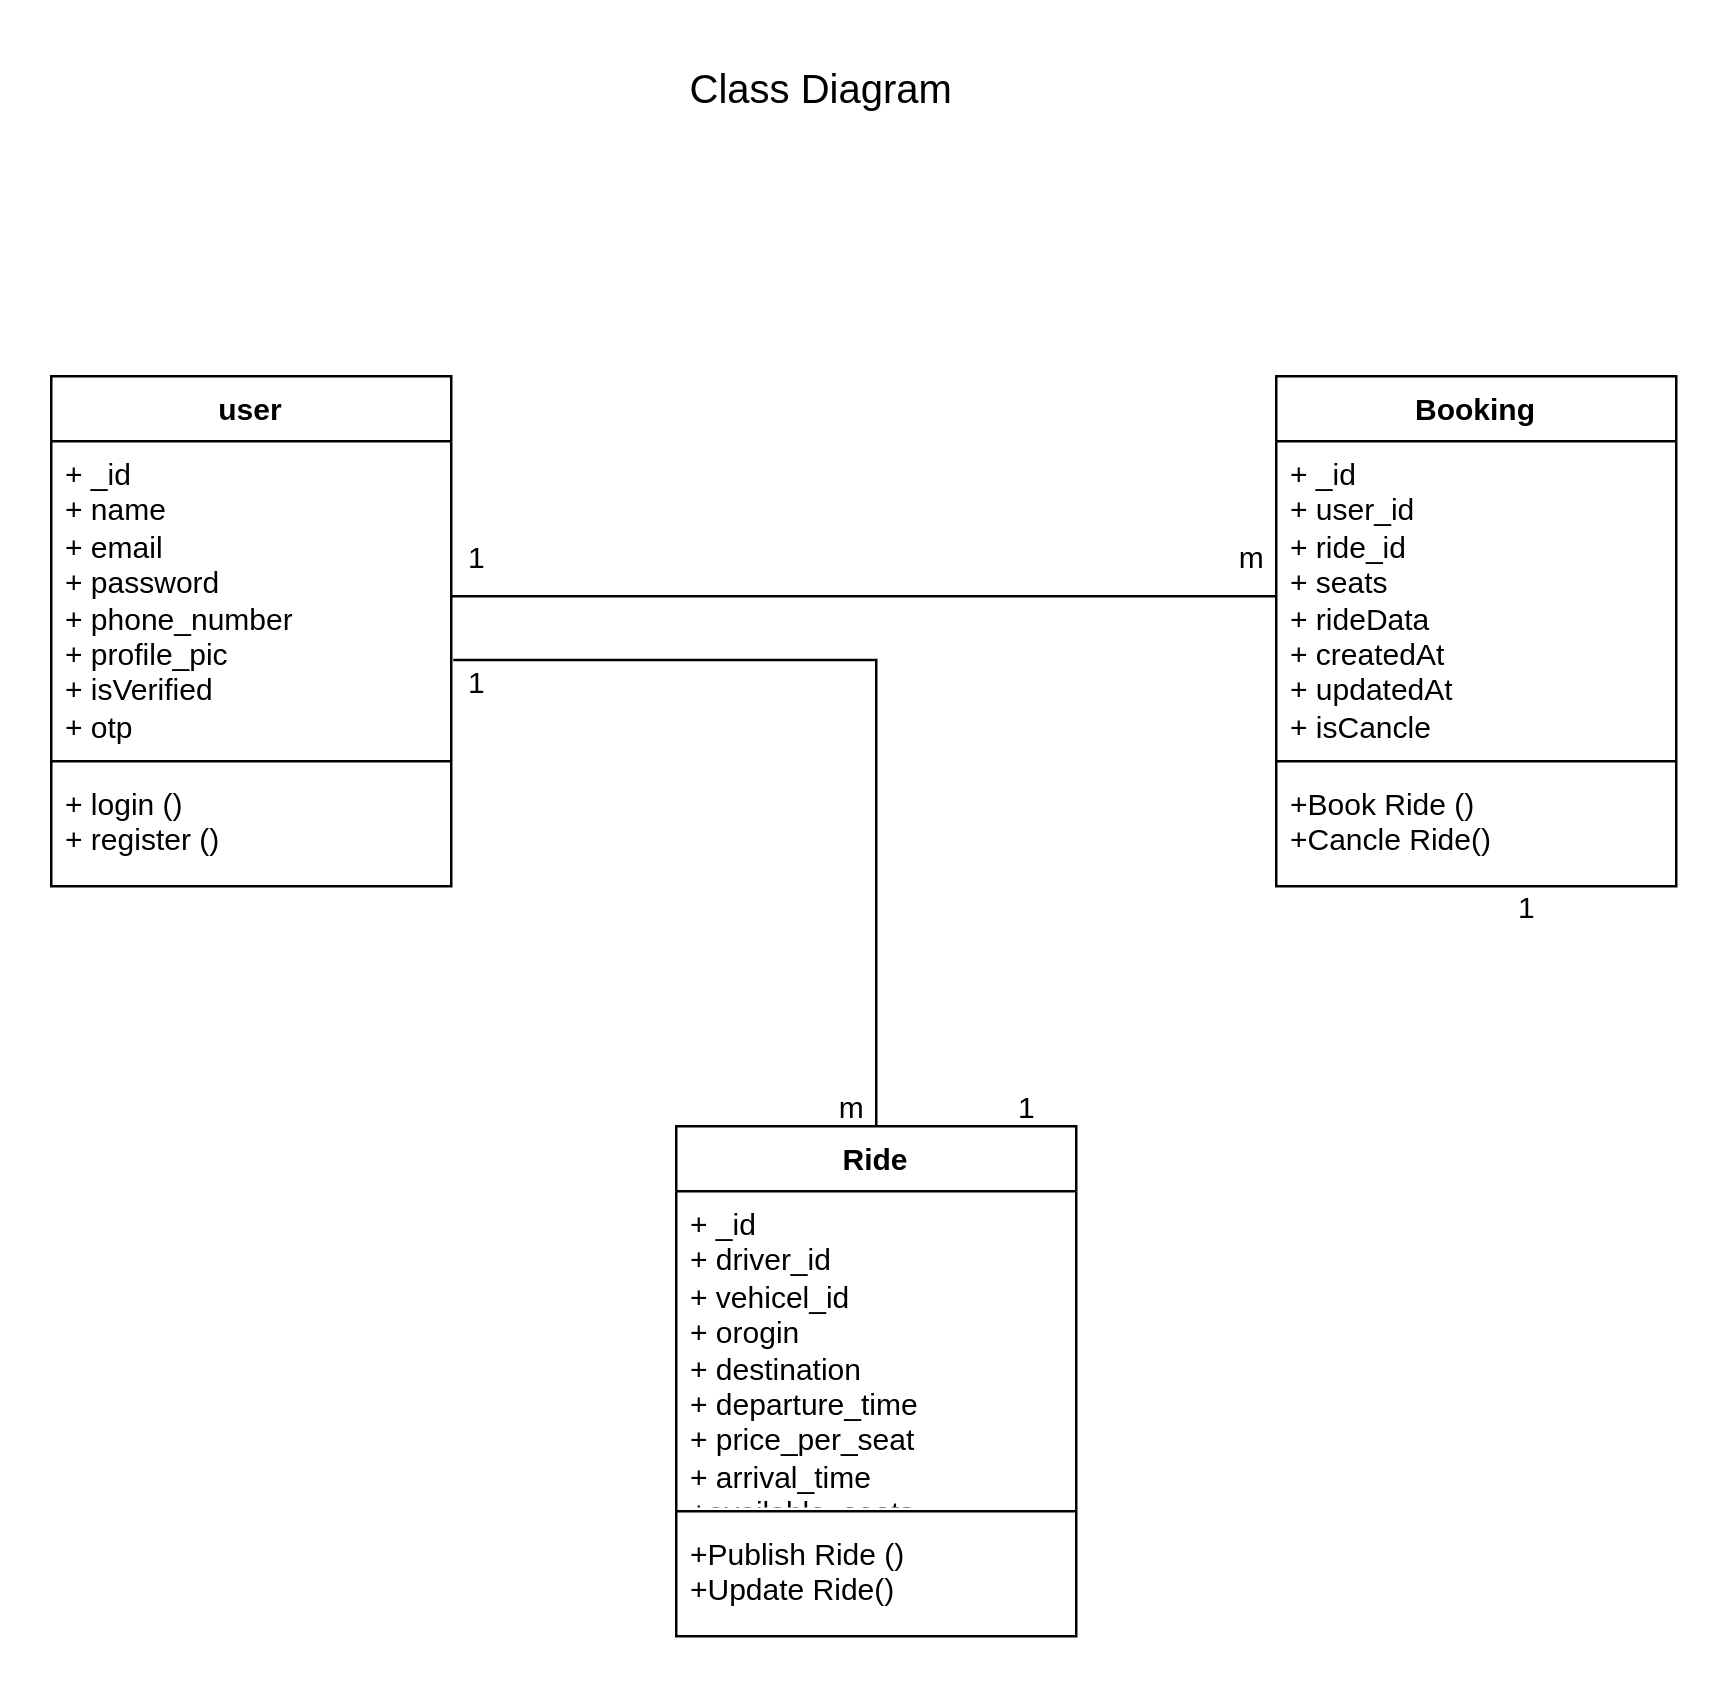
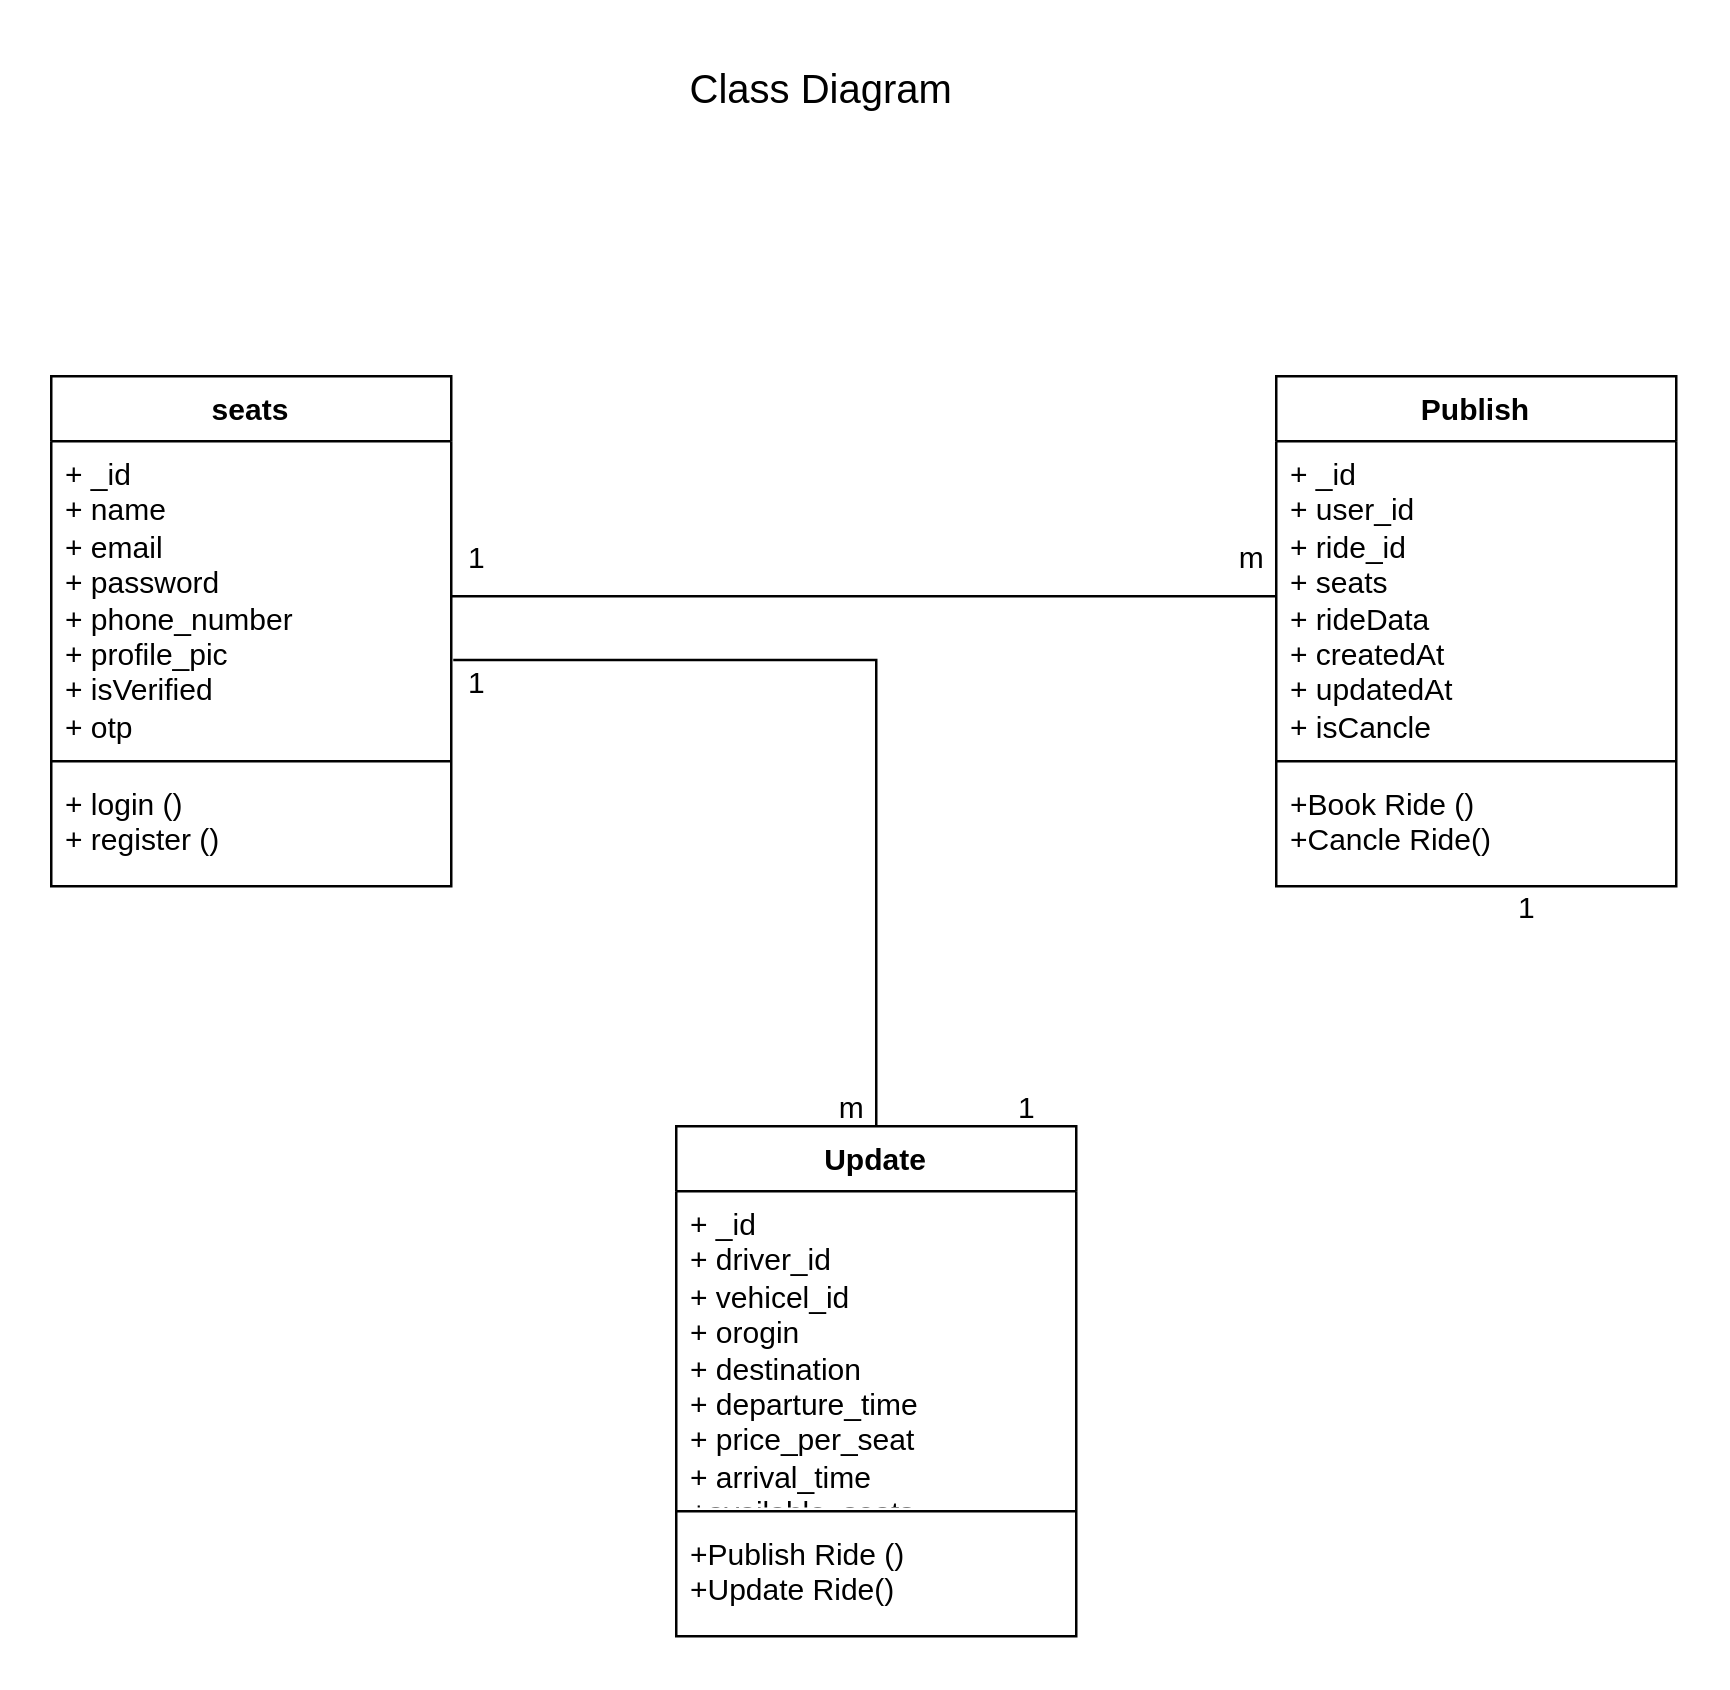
(251, 412) -> (251, 412)
(1476, 412) -> (1476, 412)
(876, 1162) -> (876, 1162)
